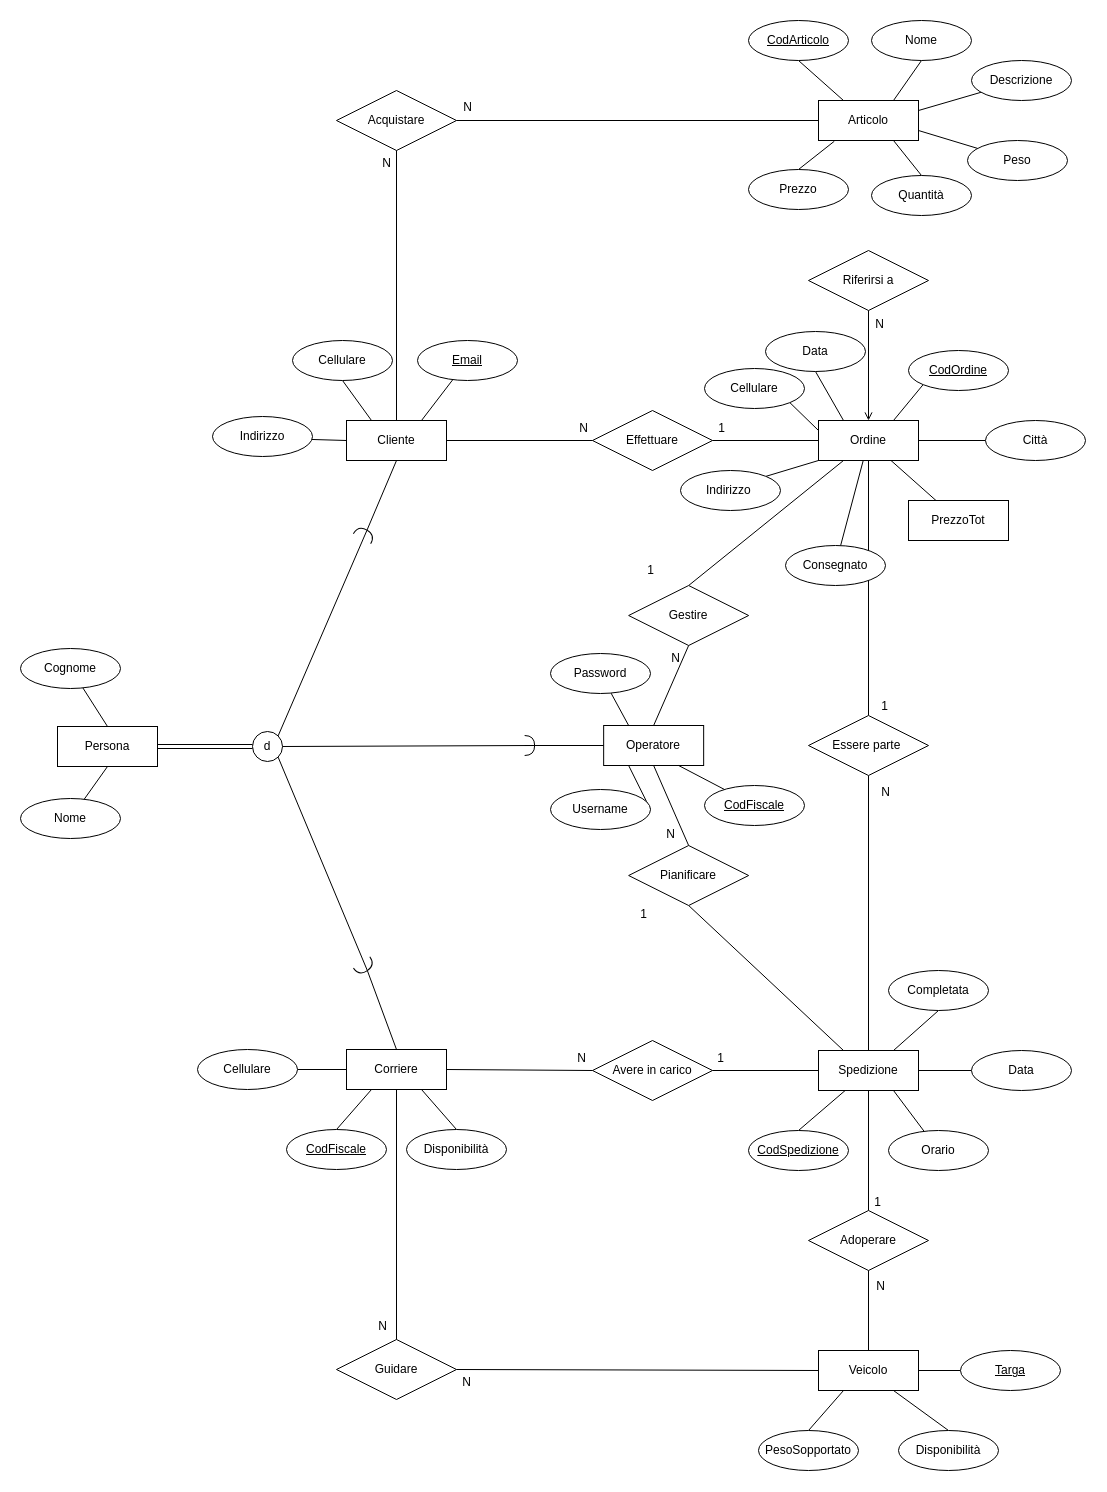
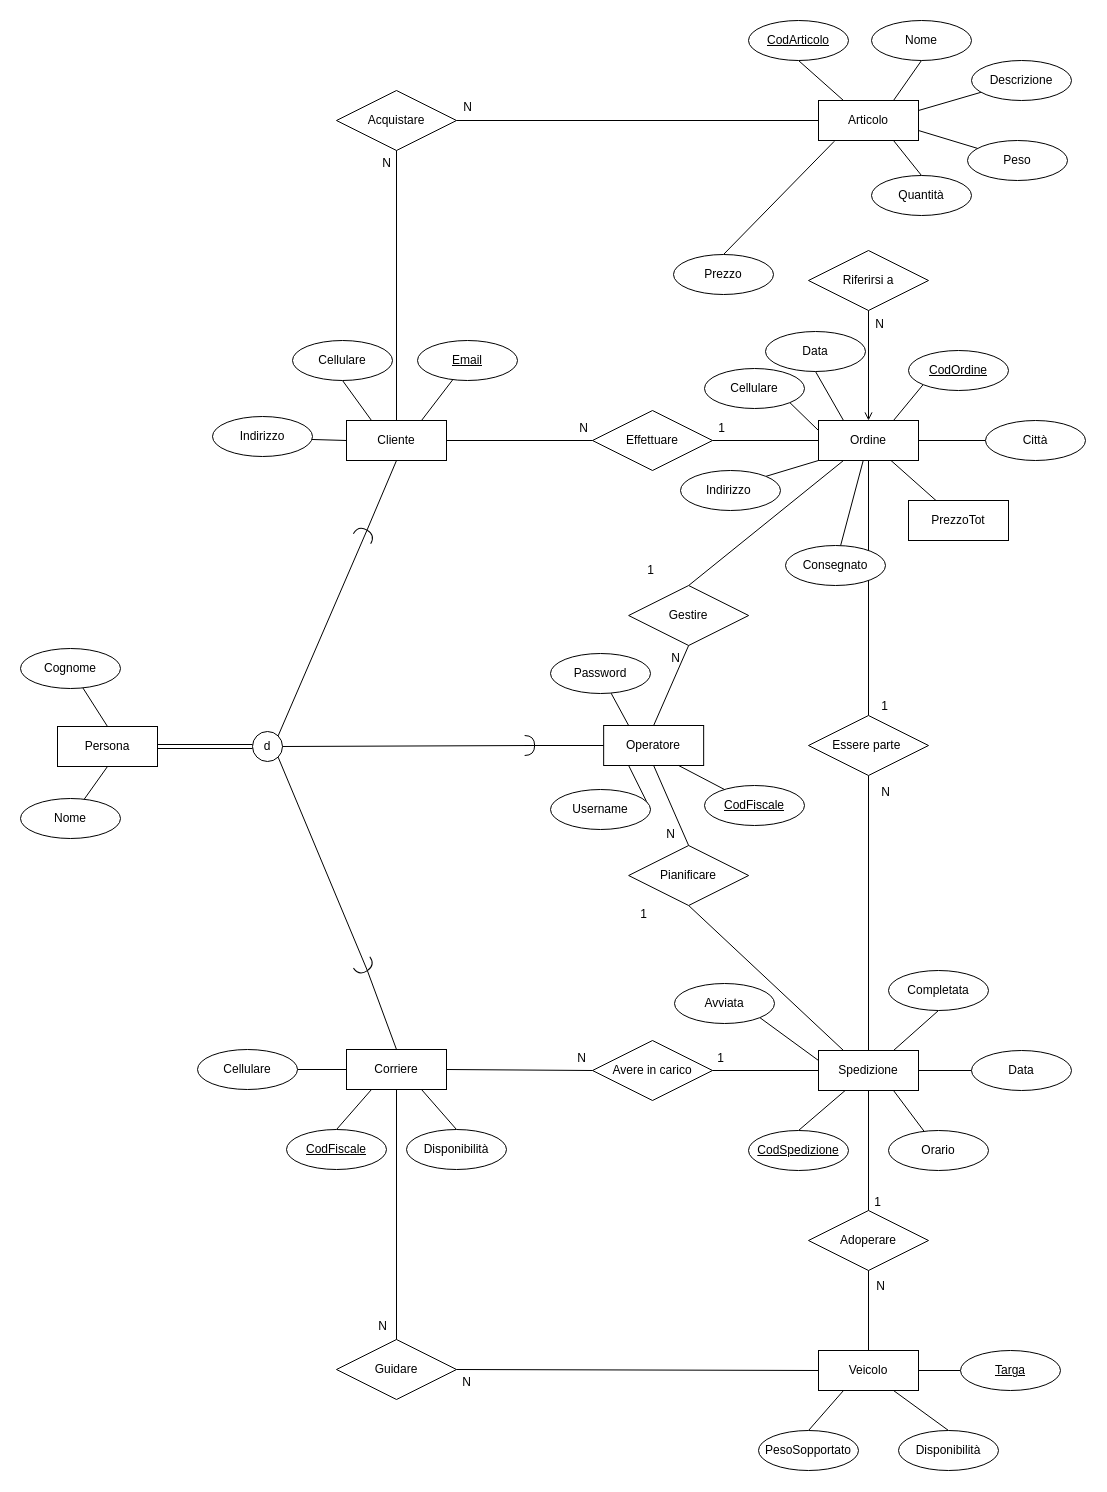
(799, 190) -> (724, 275)
none -> (725, 1004)
none -> (789, 1039)
